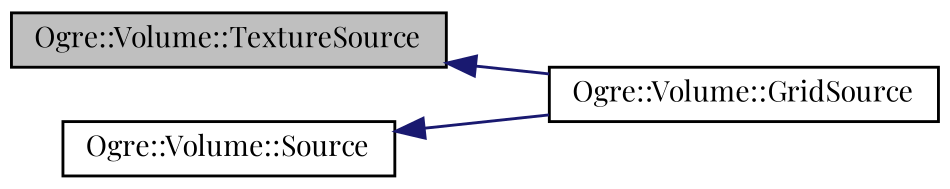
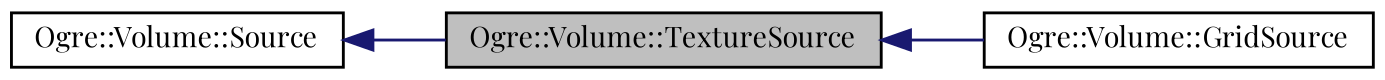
(487, 122) -> (409, 40)
